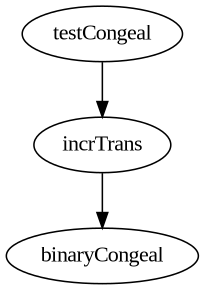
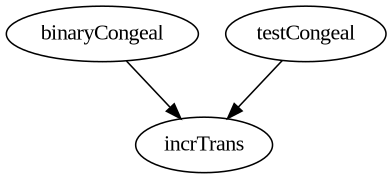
(102, 193) -> (148, 84)
